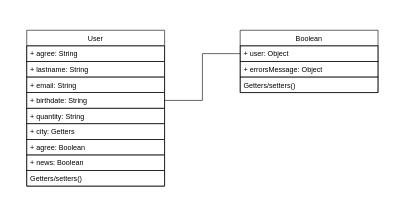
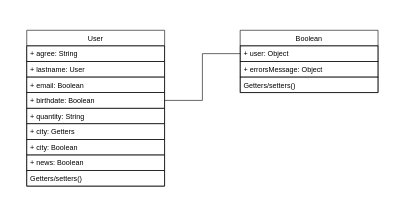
(62, 70) -> (59, 70)
(55, 85) -> (57, 85)
(64, 101) -> (66, 101)
(59, 148) -> (56, 148)
